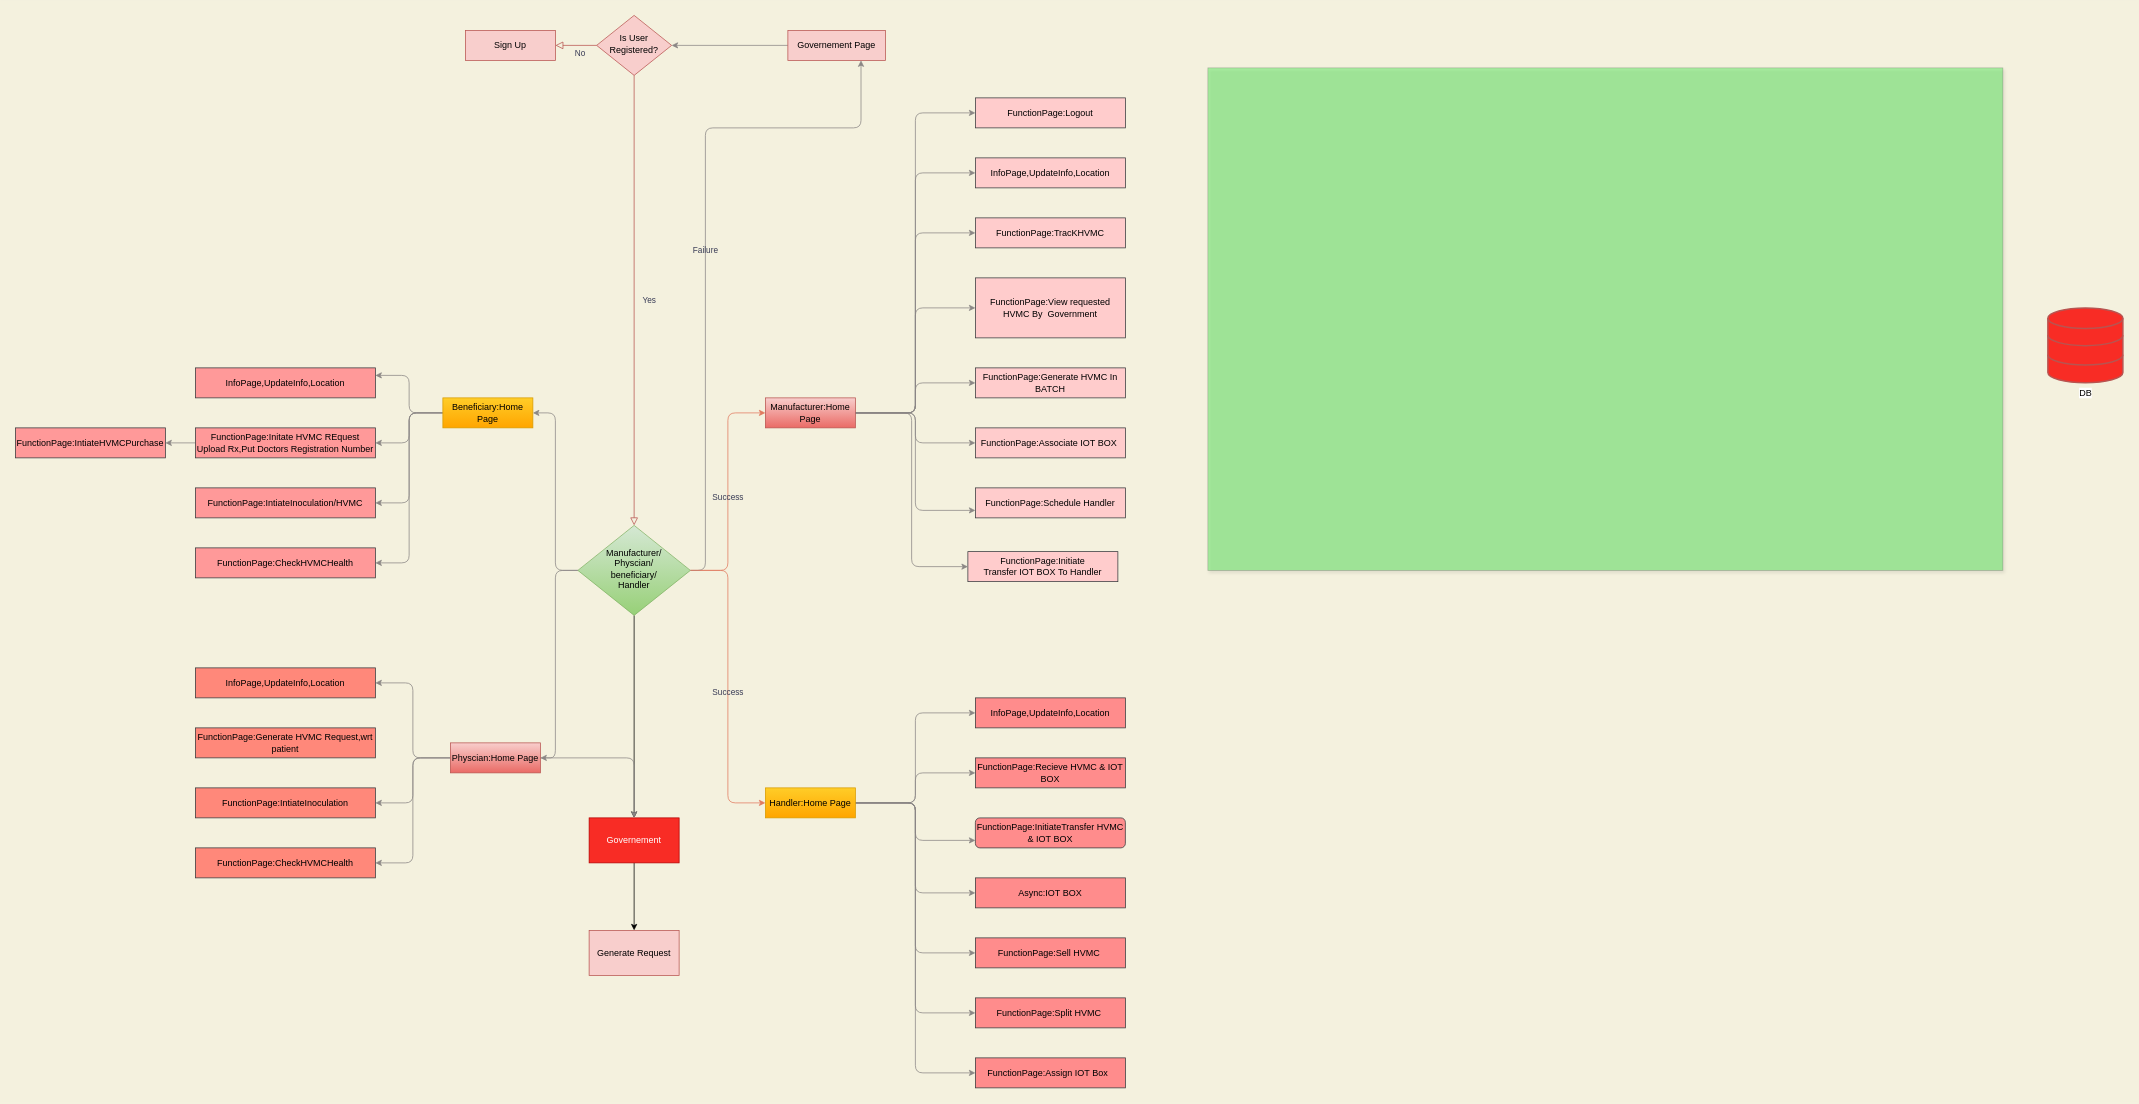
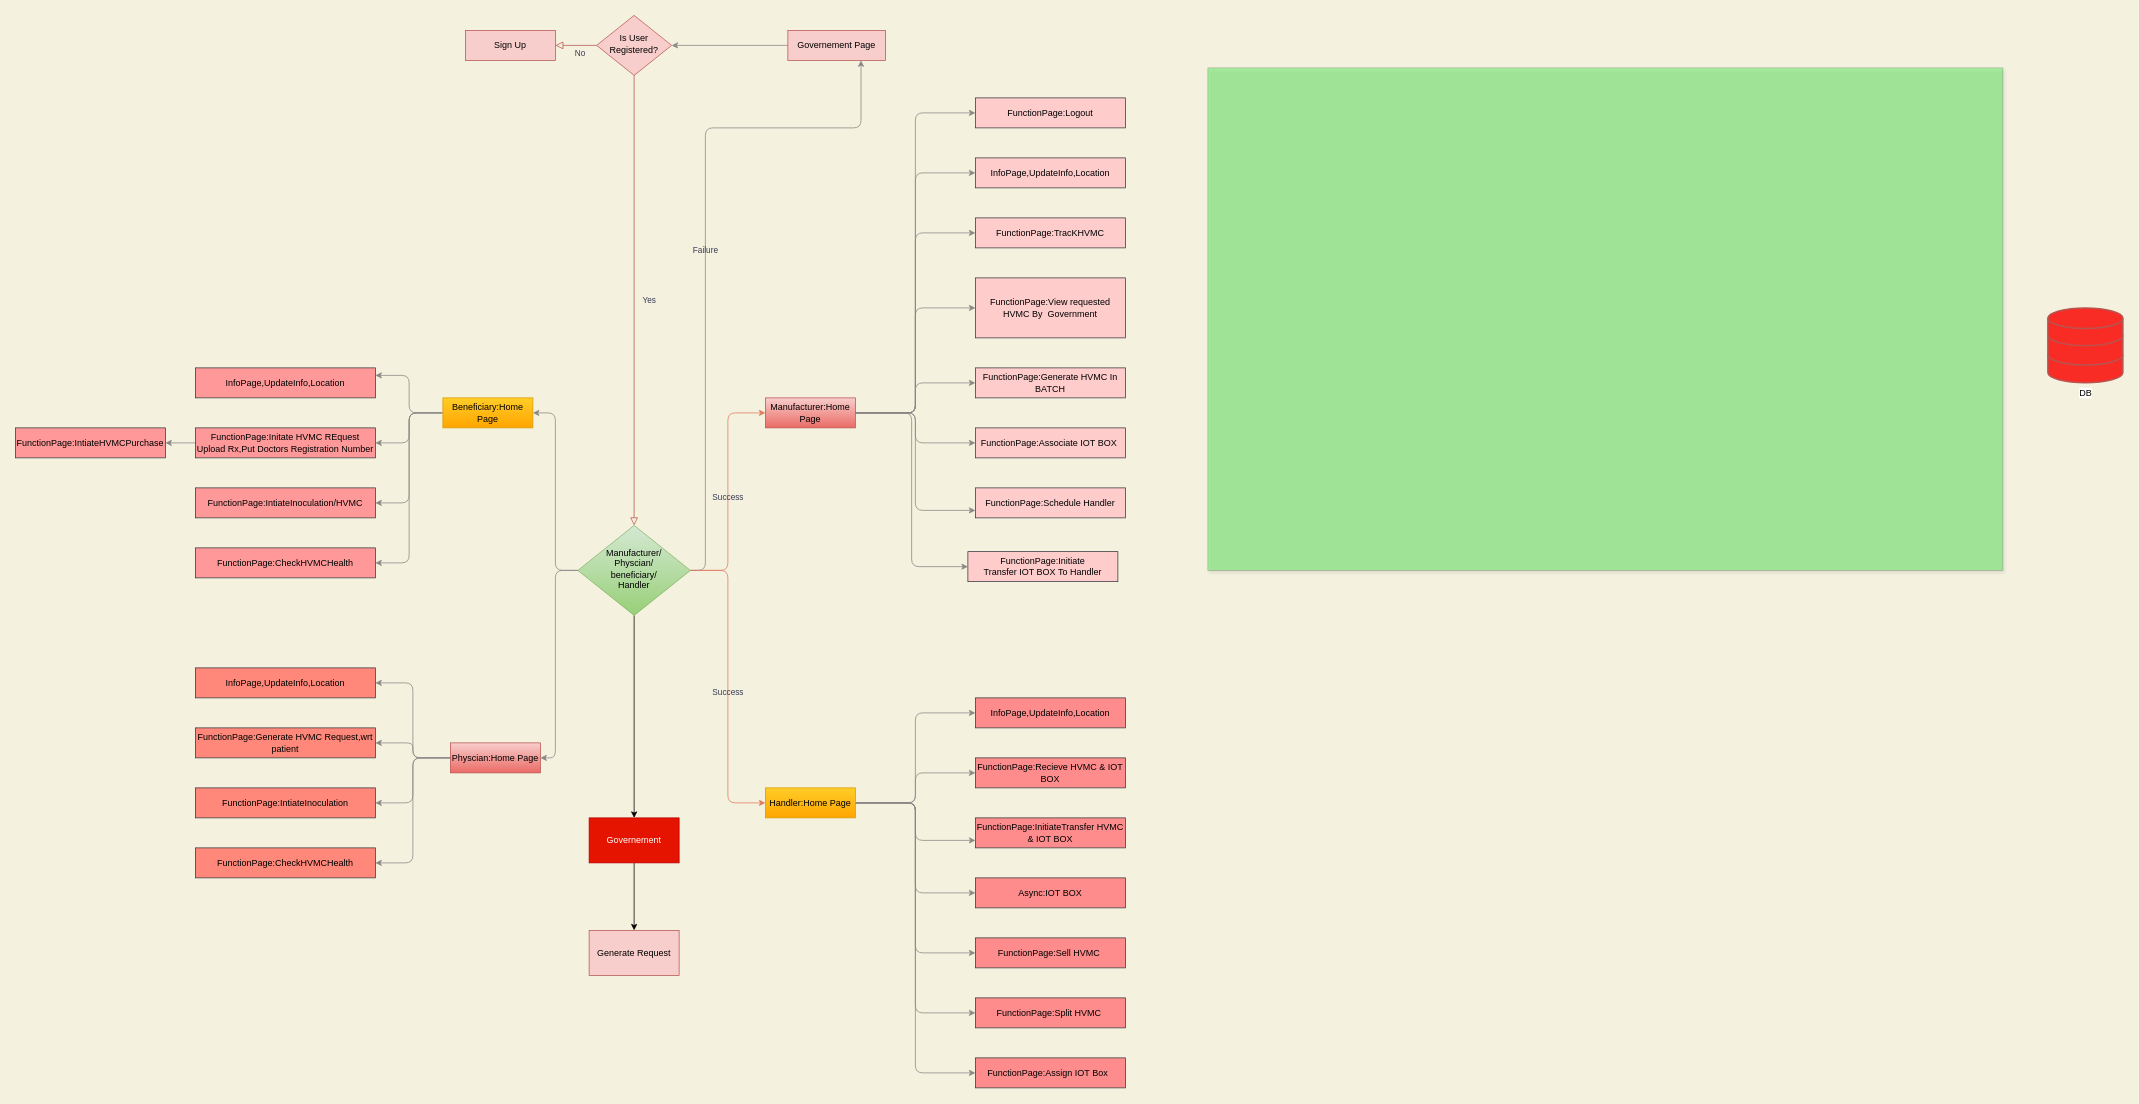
(593, 758) -> (409, 743)
(1050, 833) -> (1050, 833)
(634, 840) -> (634, 840)
